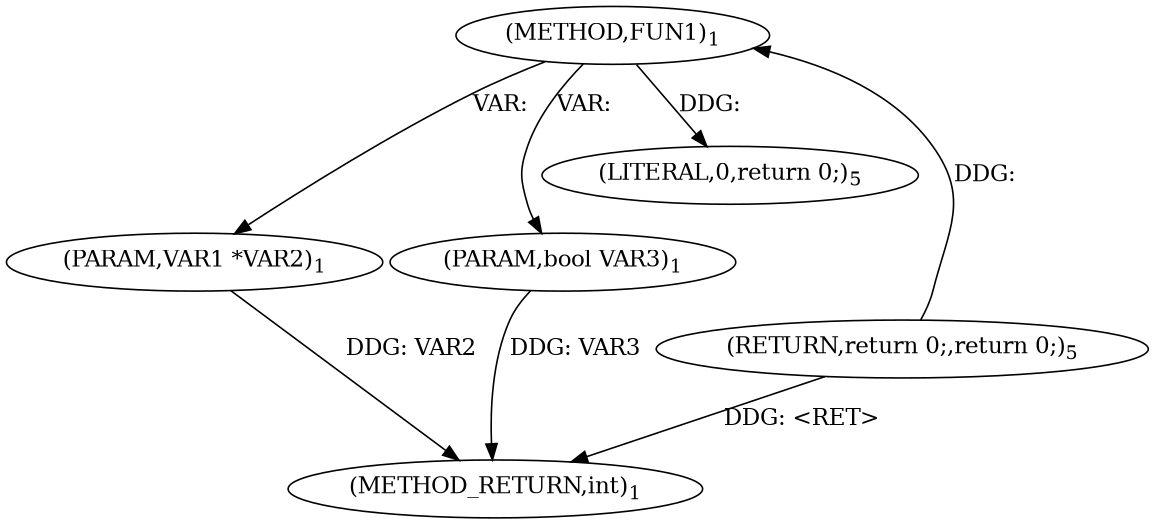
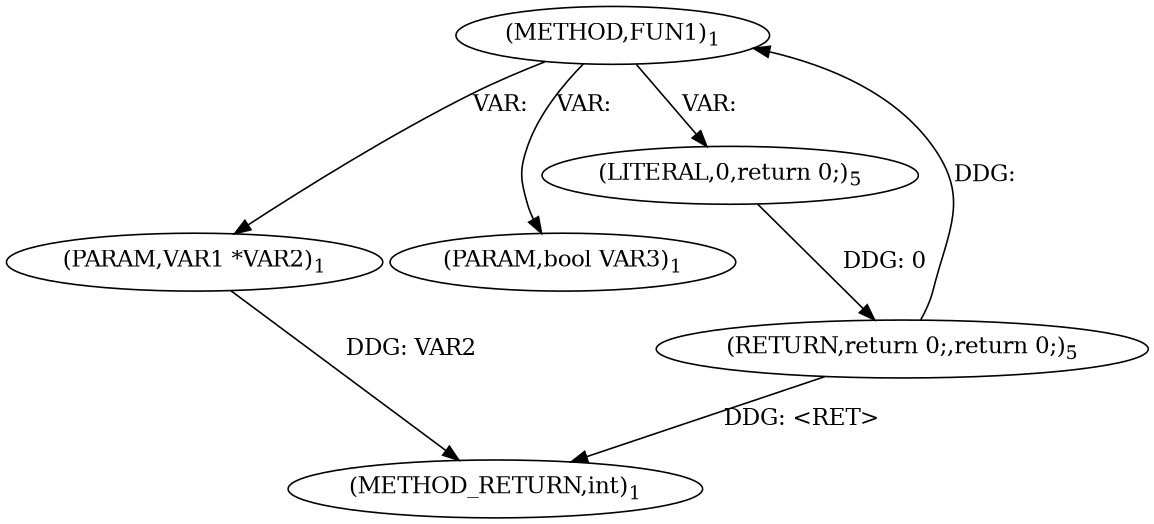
(713, 105) -> (713, 105)
none -> (810, 256)
(497, 363) -> none
